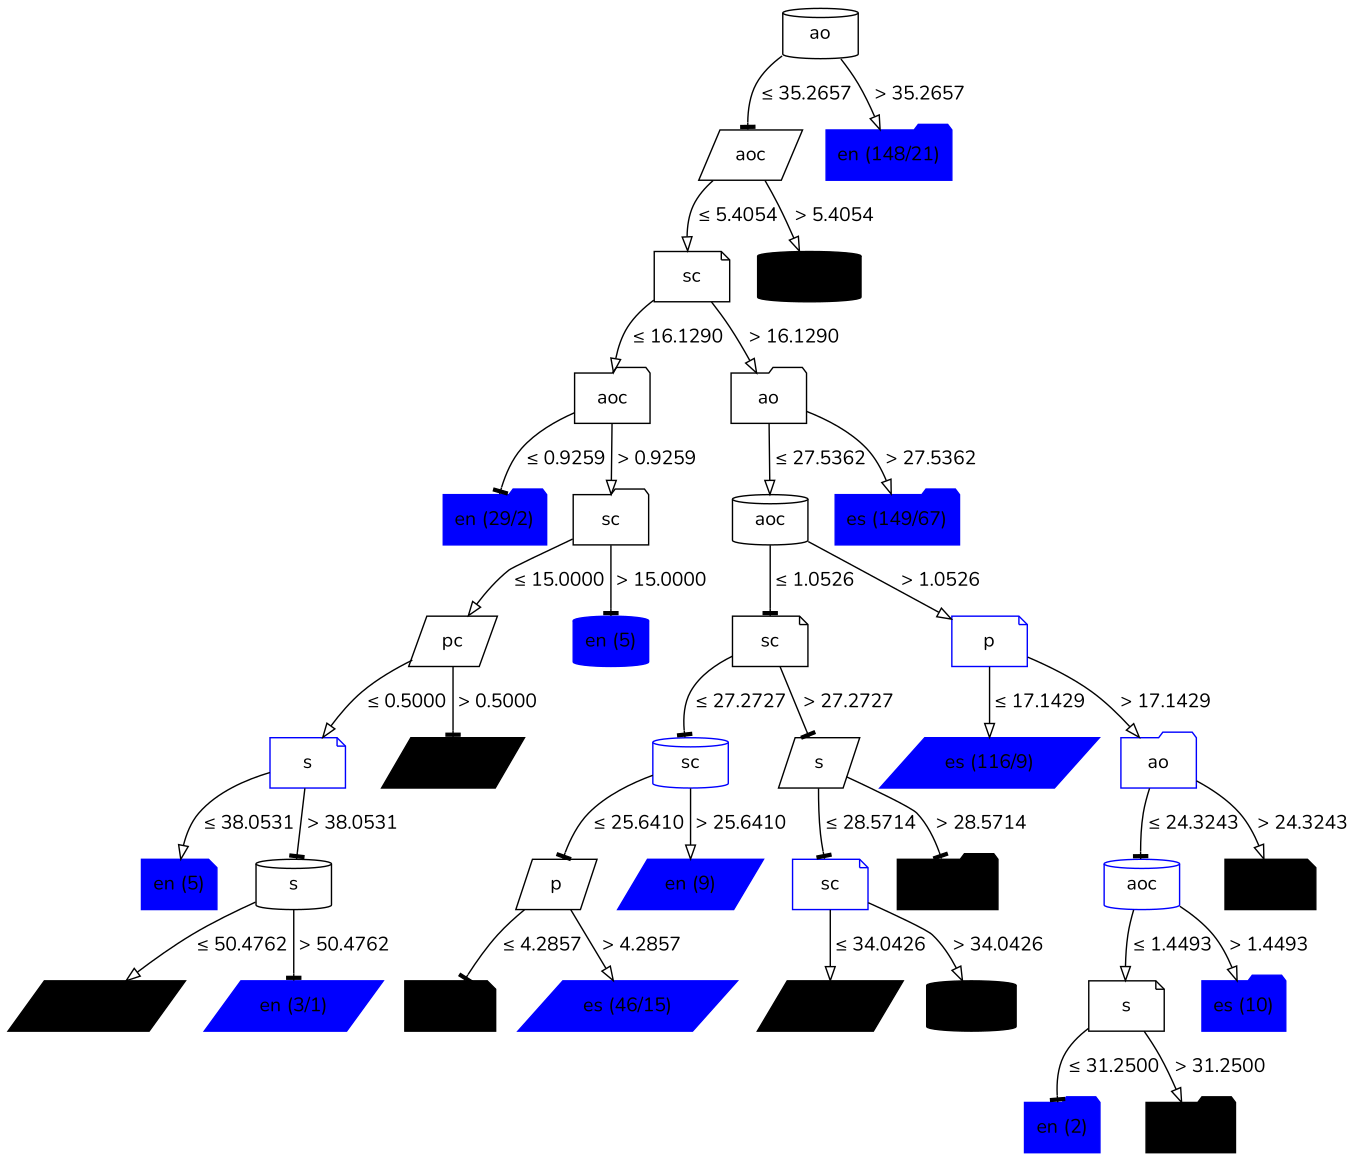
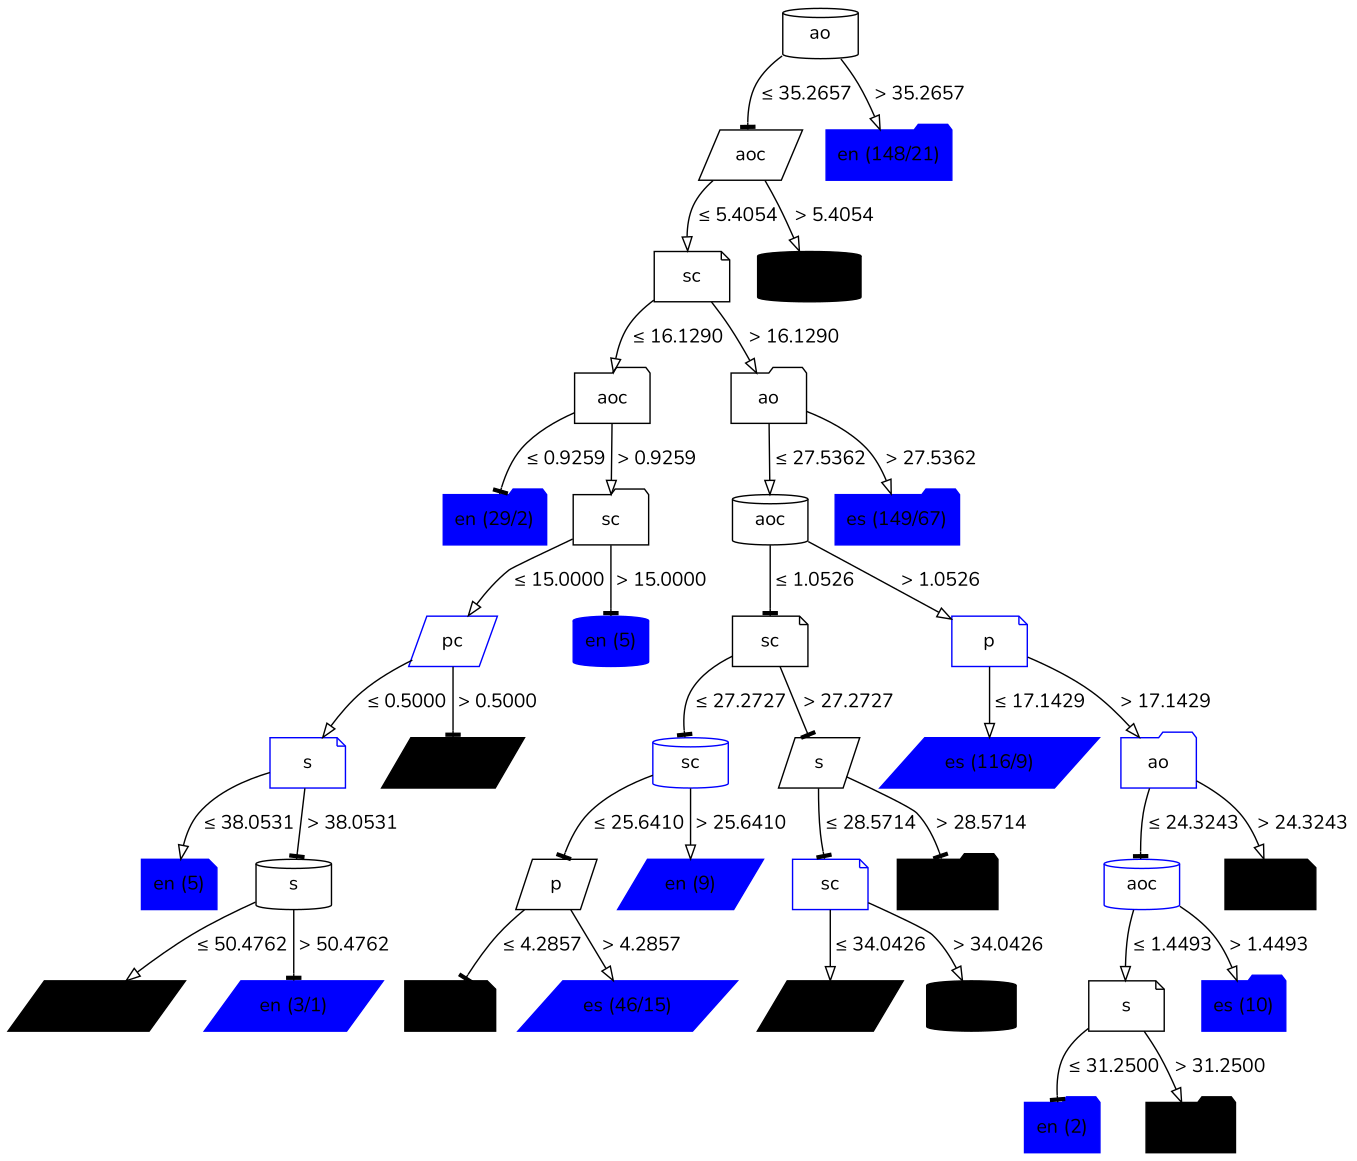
(453, 641) -> (453, 641)
